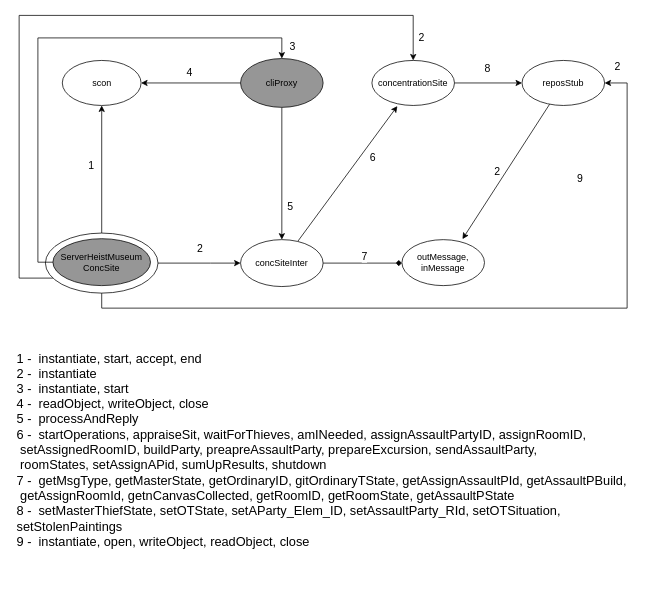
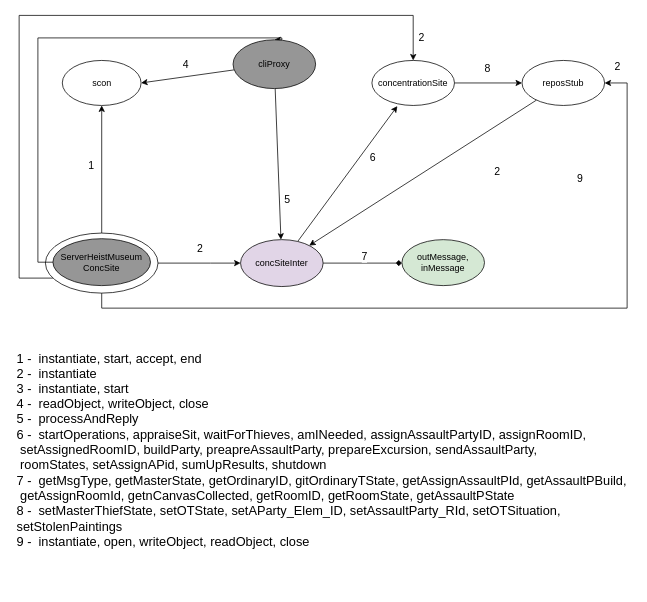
(282, 83) -> (274, 64)
(507, 169) -> (425, 171)
(443, 262) -> (443, 262)
(282, 263) -> (282, 263)
